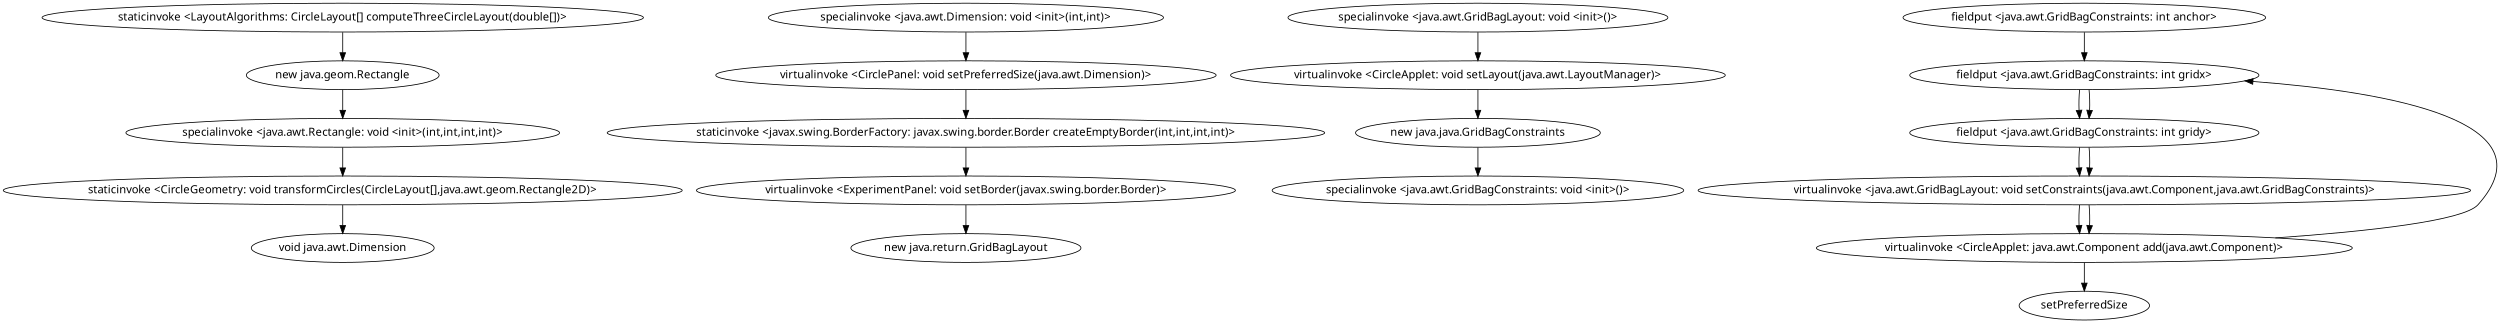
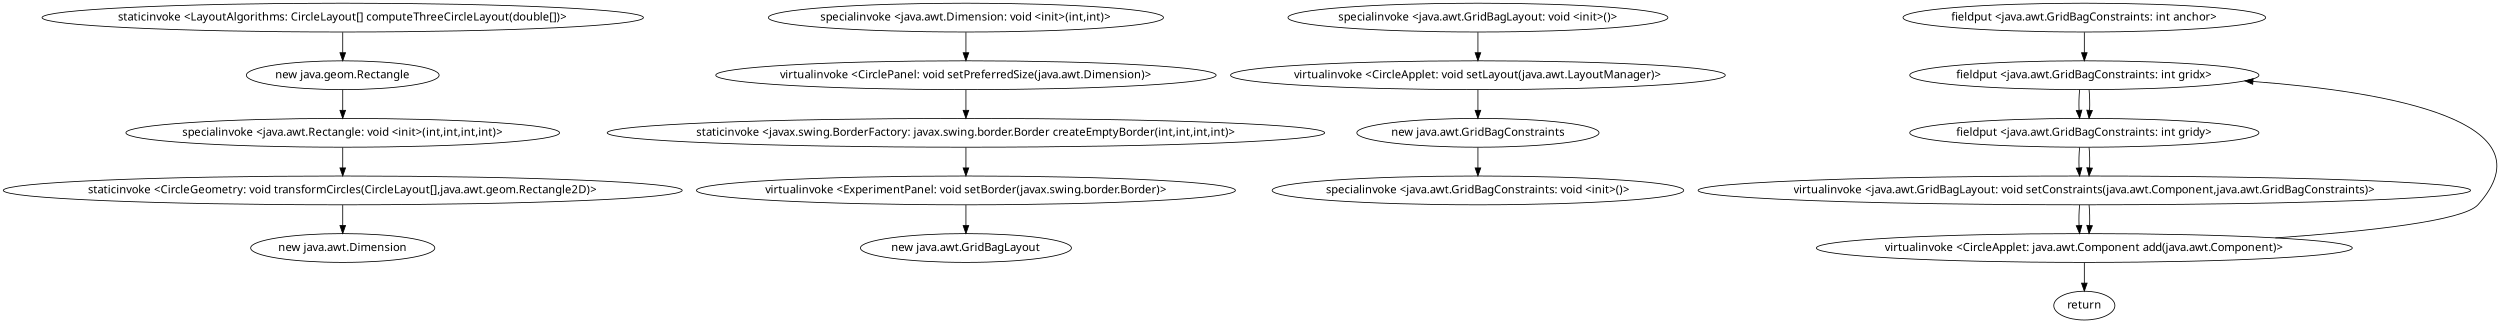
(1478, 133) -> (1478, 133)
(343, 248) -> (343, 248)
(966, 248) -> (966, 248)
(2084, 306) -> (2084, 306)
